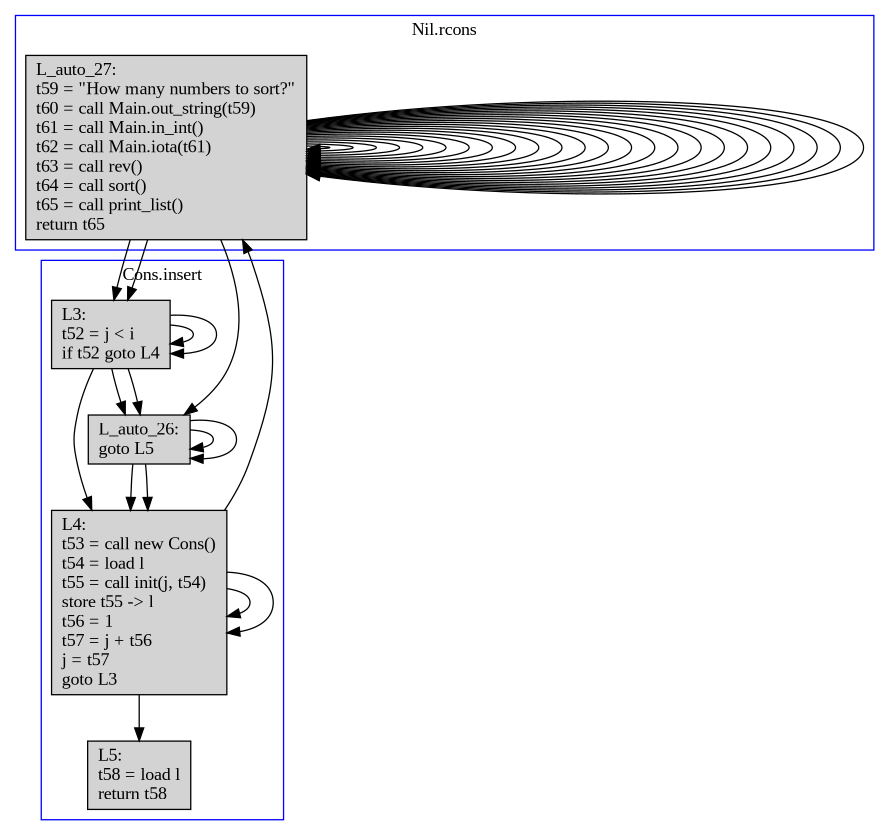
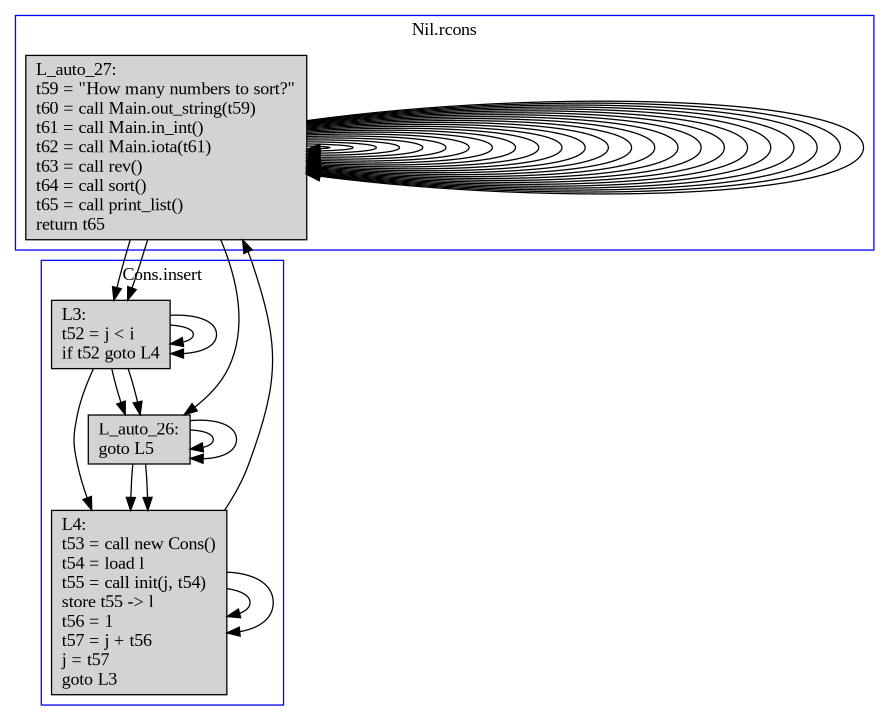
(139, 775) -> none
